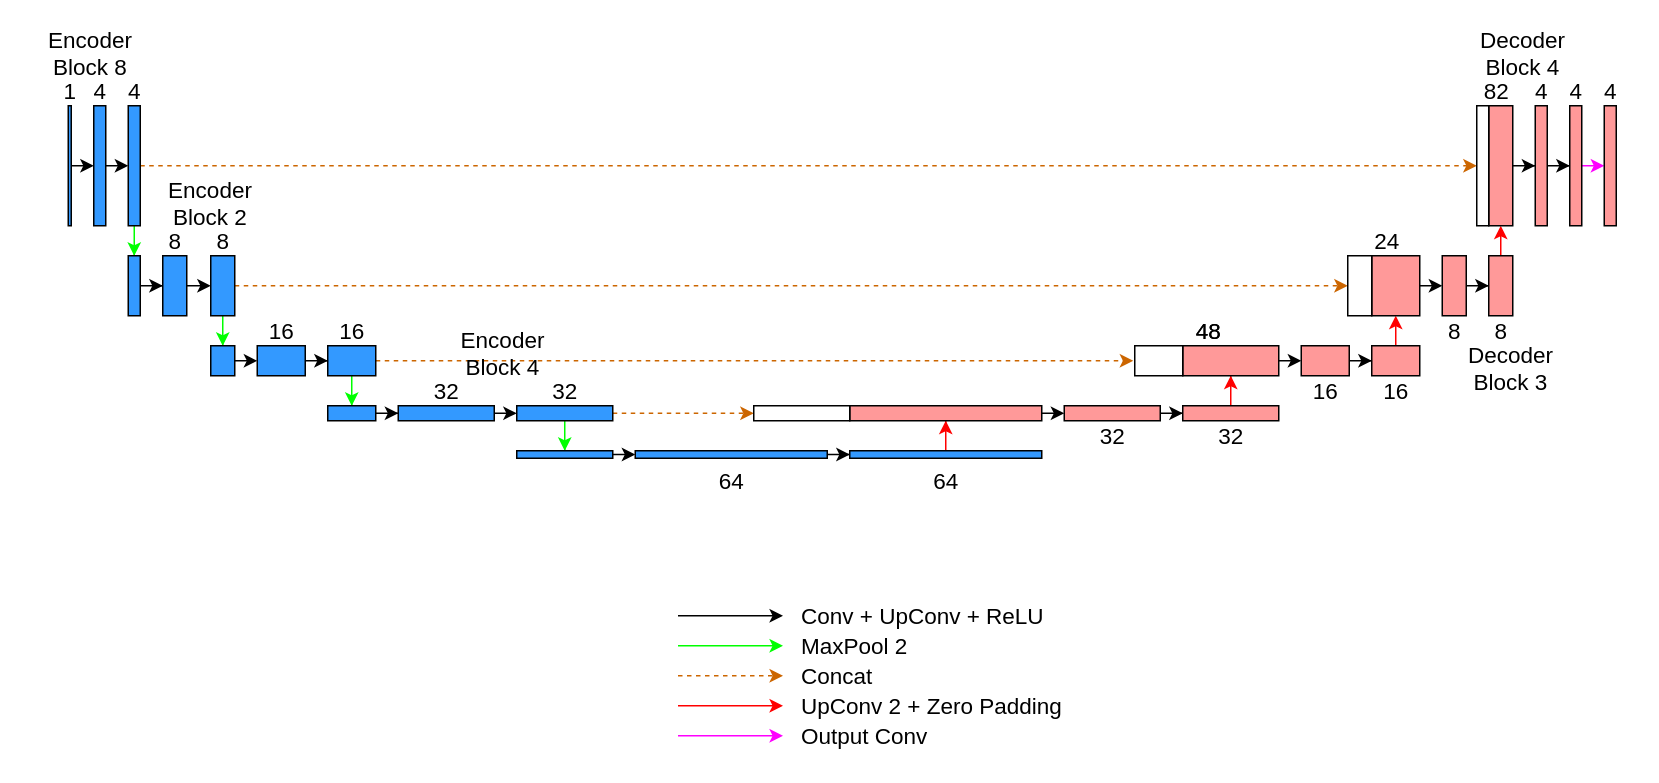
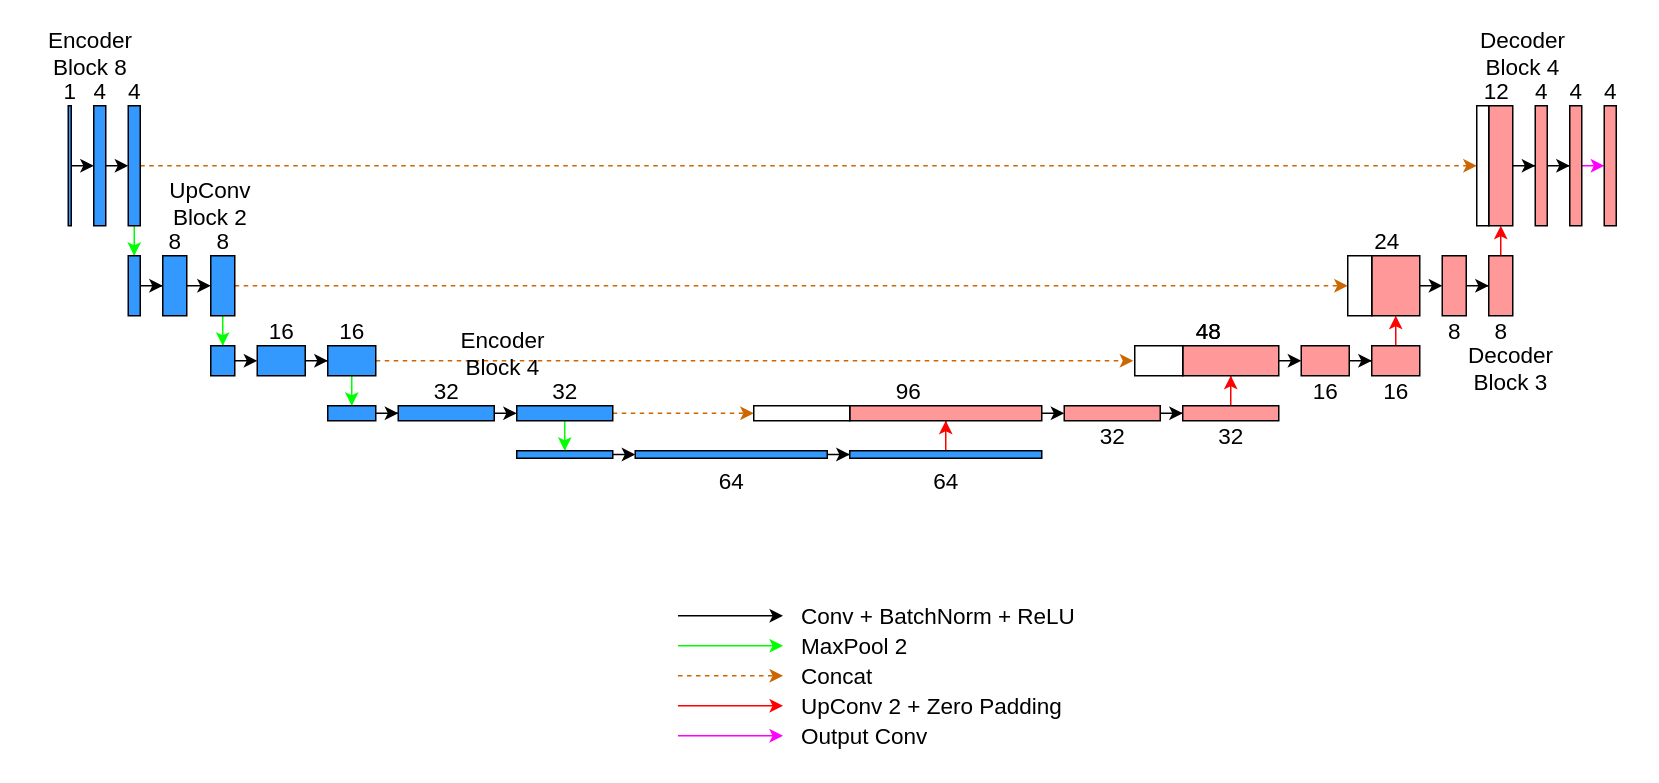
(1497, 91) -> (1497, 91)
(211, 203) -> (211, 203)
none -> (909, 391)
(916, 616) -> (935, 616)
